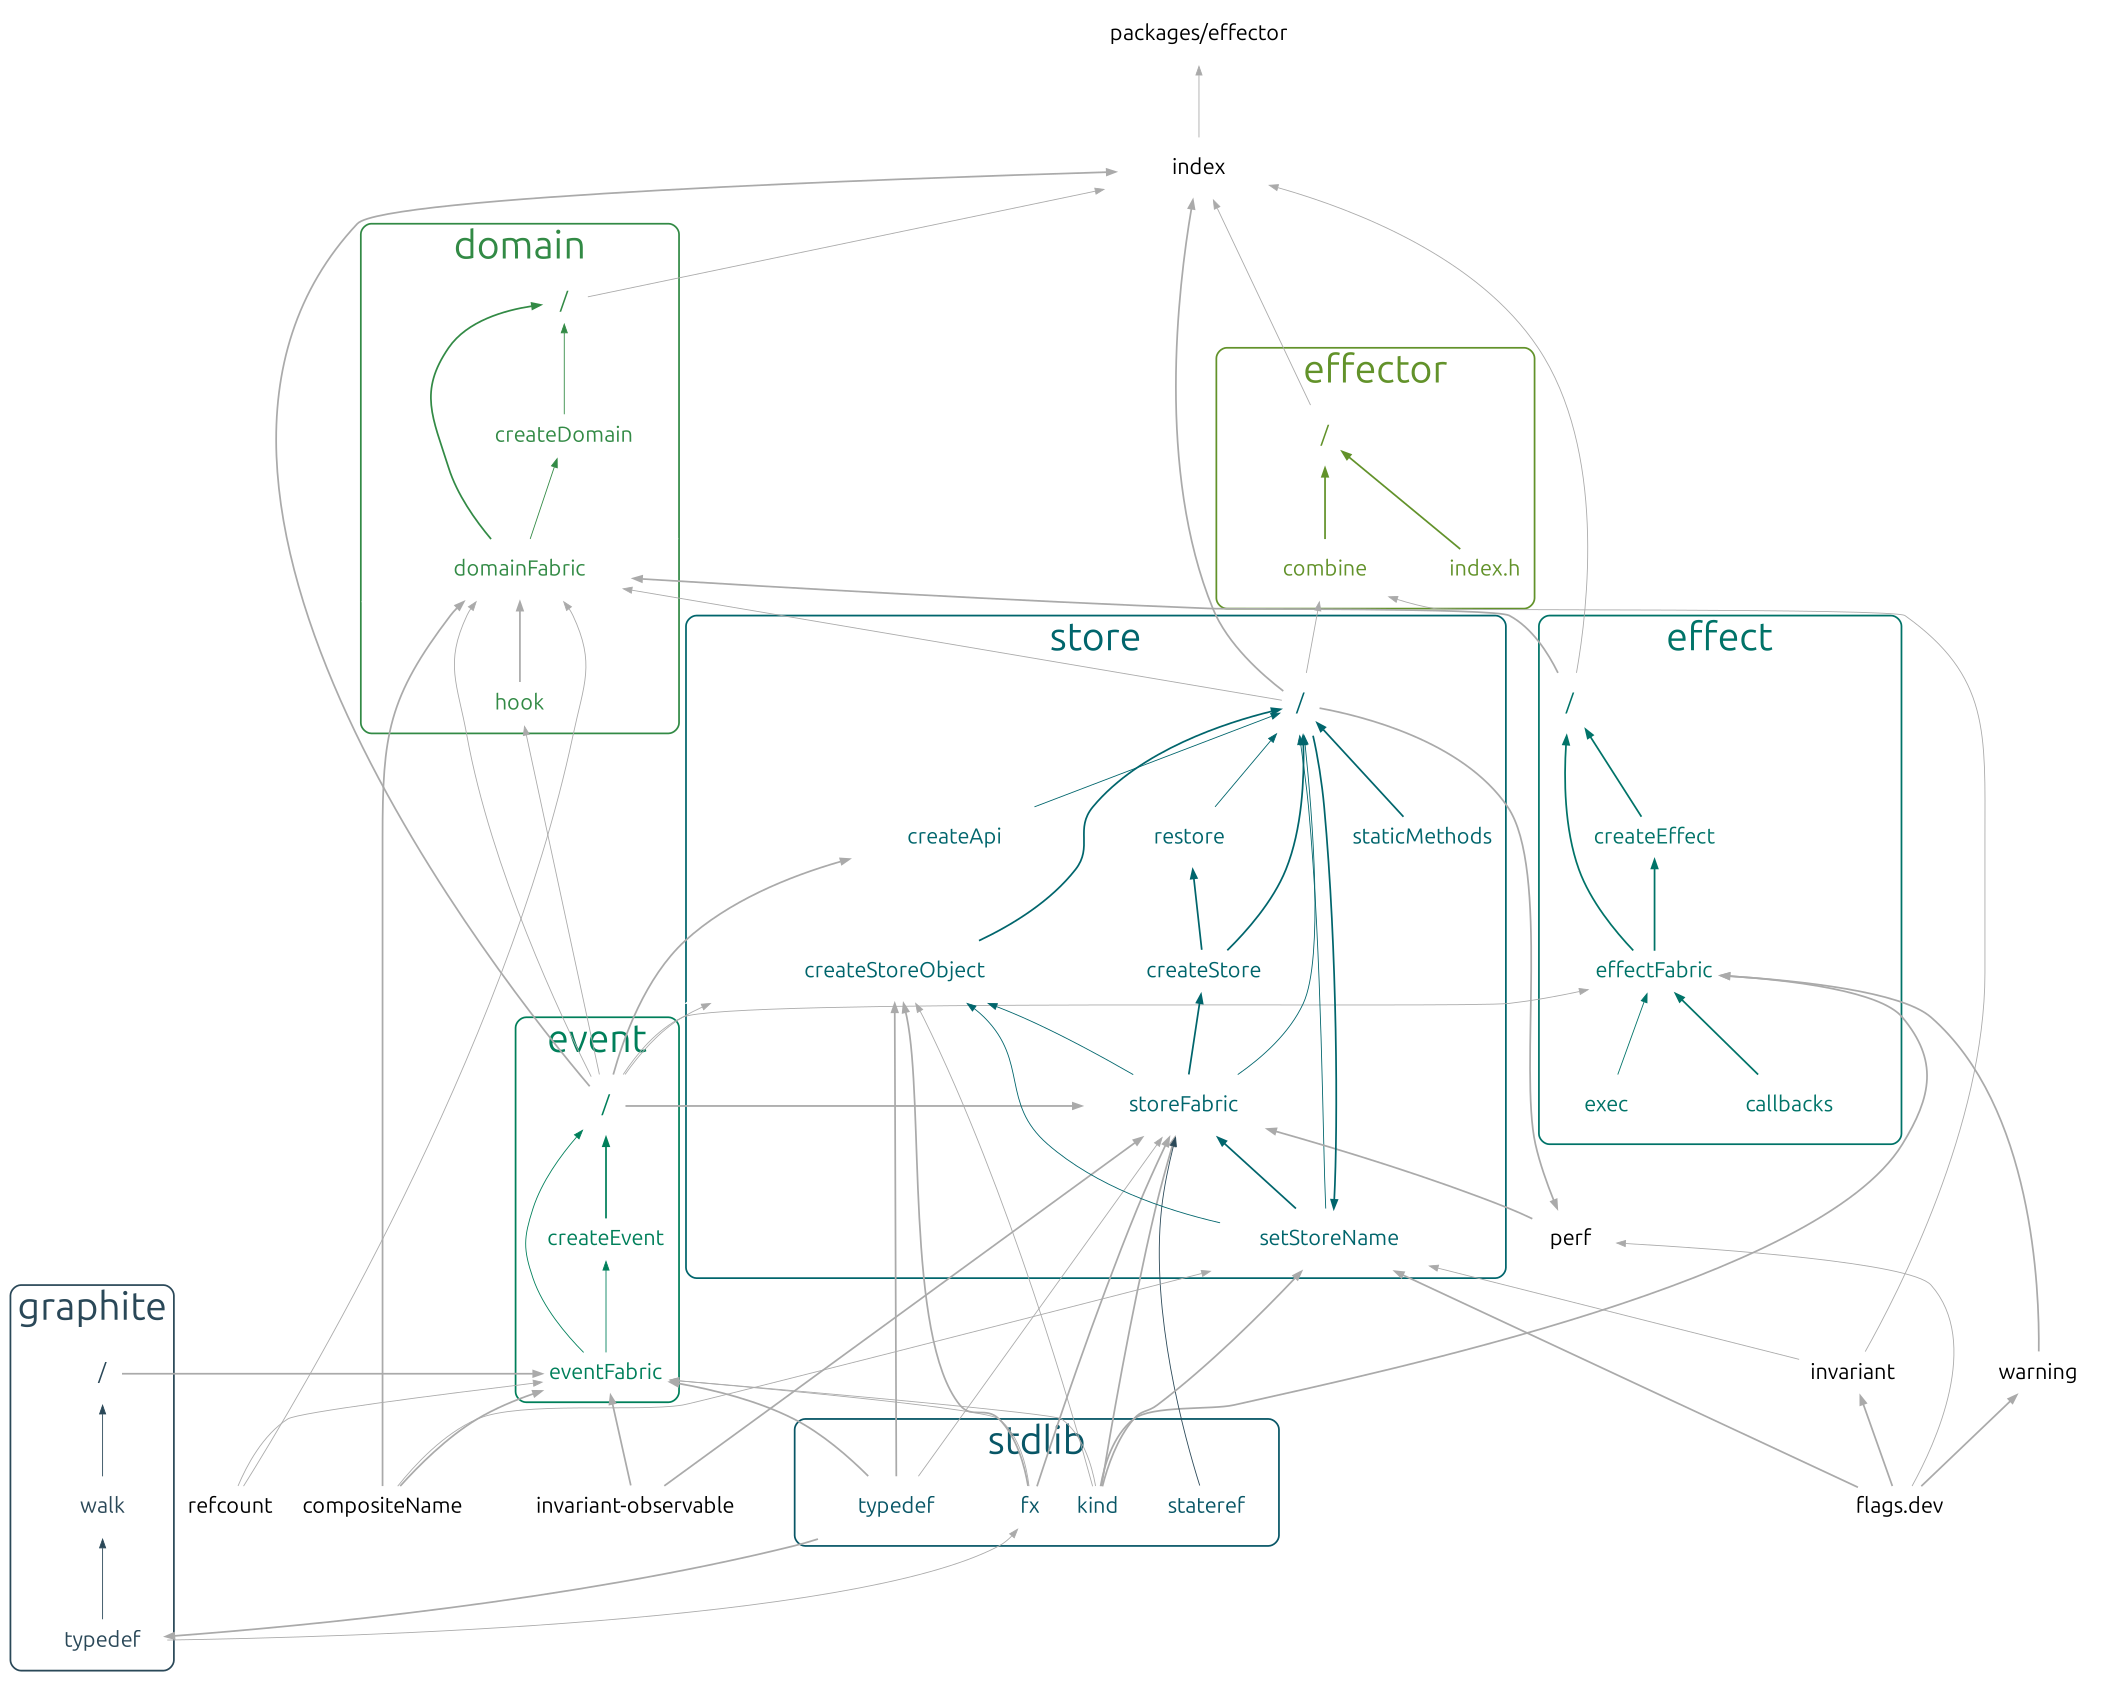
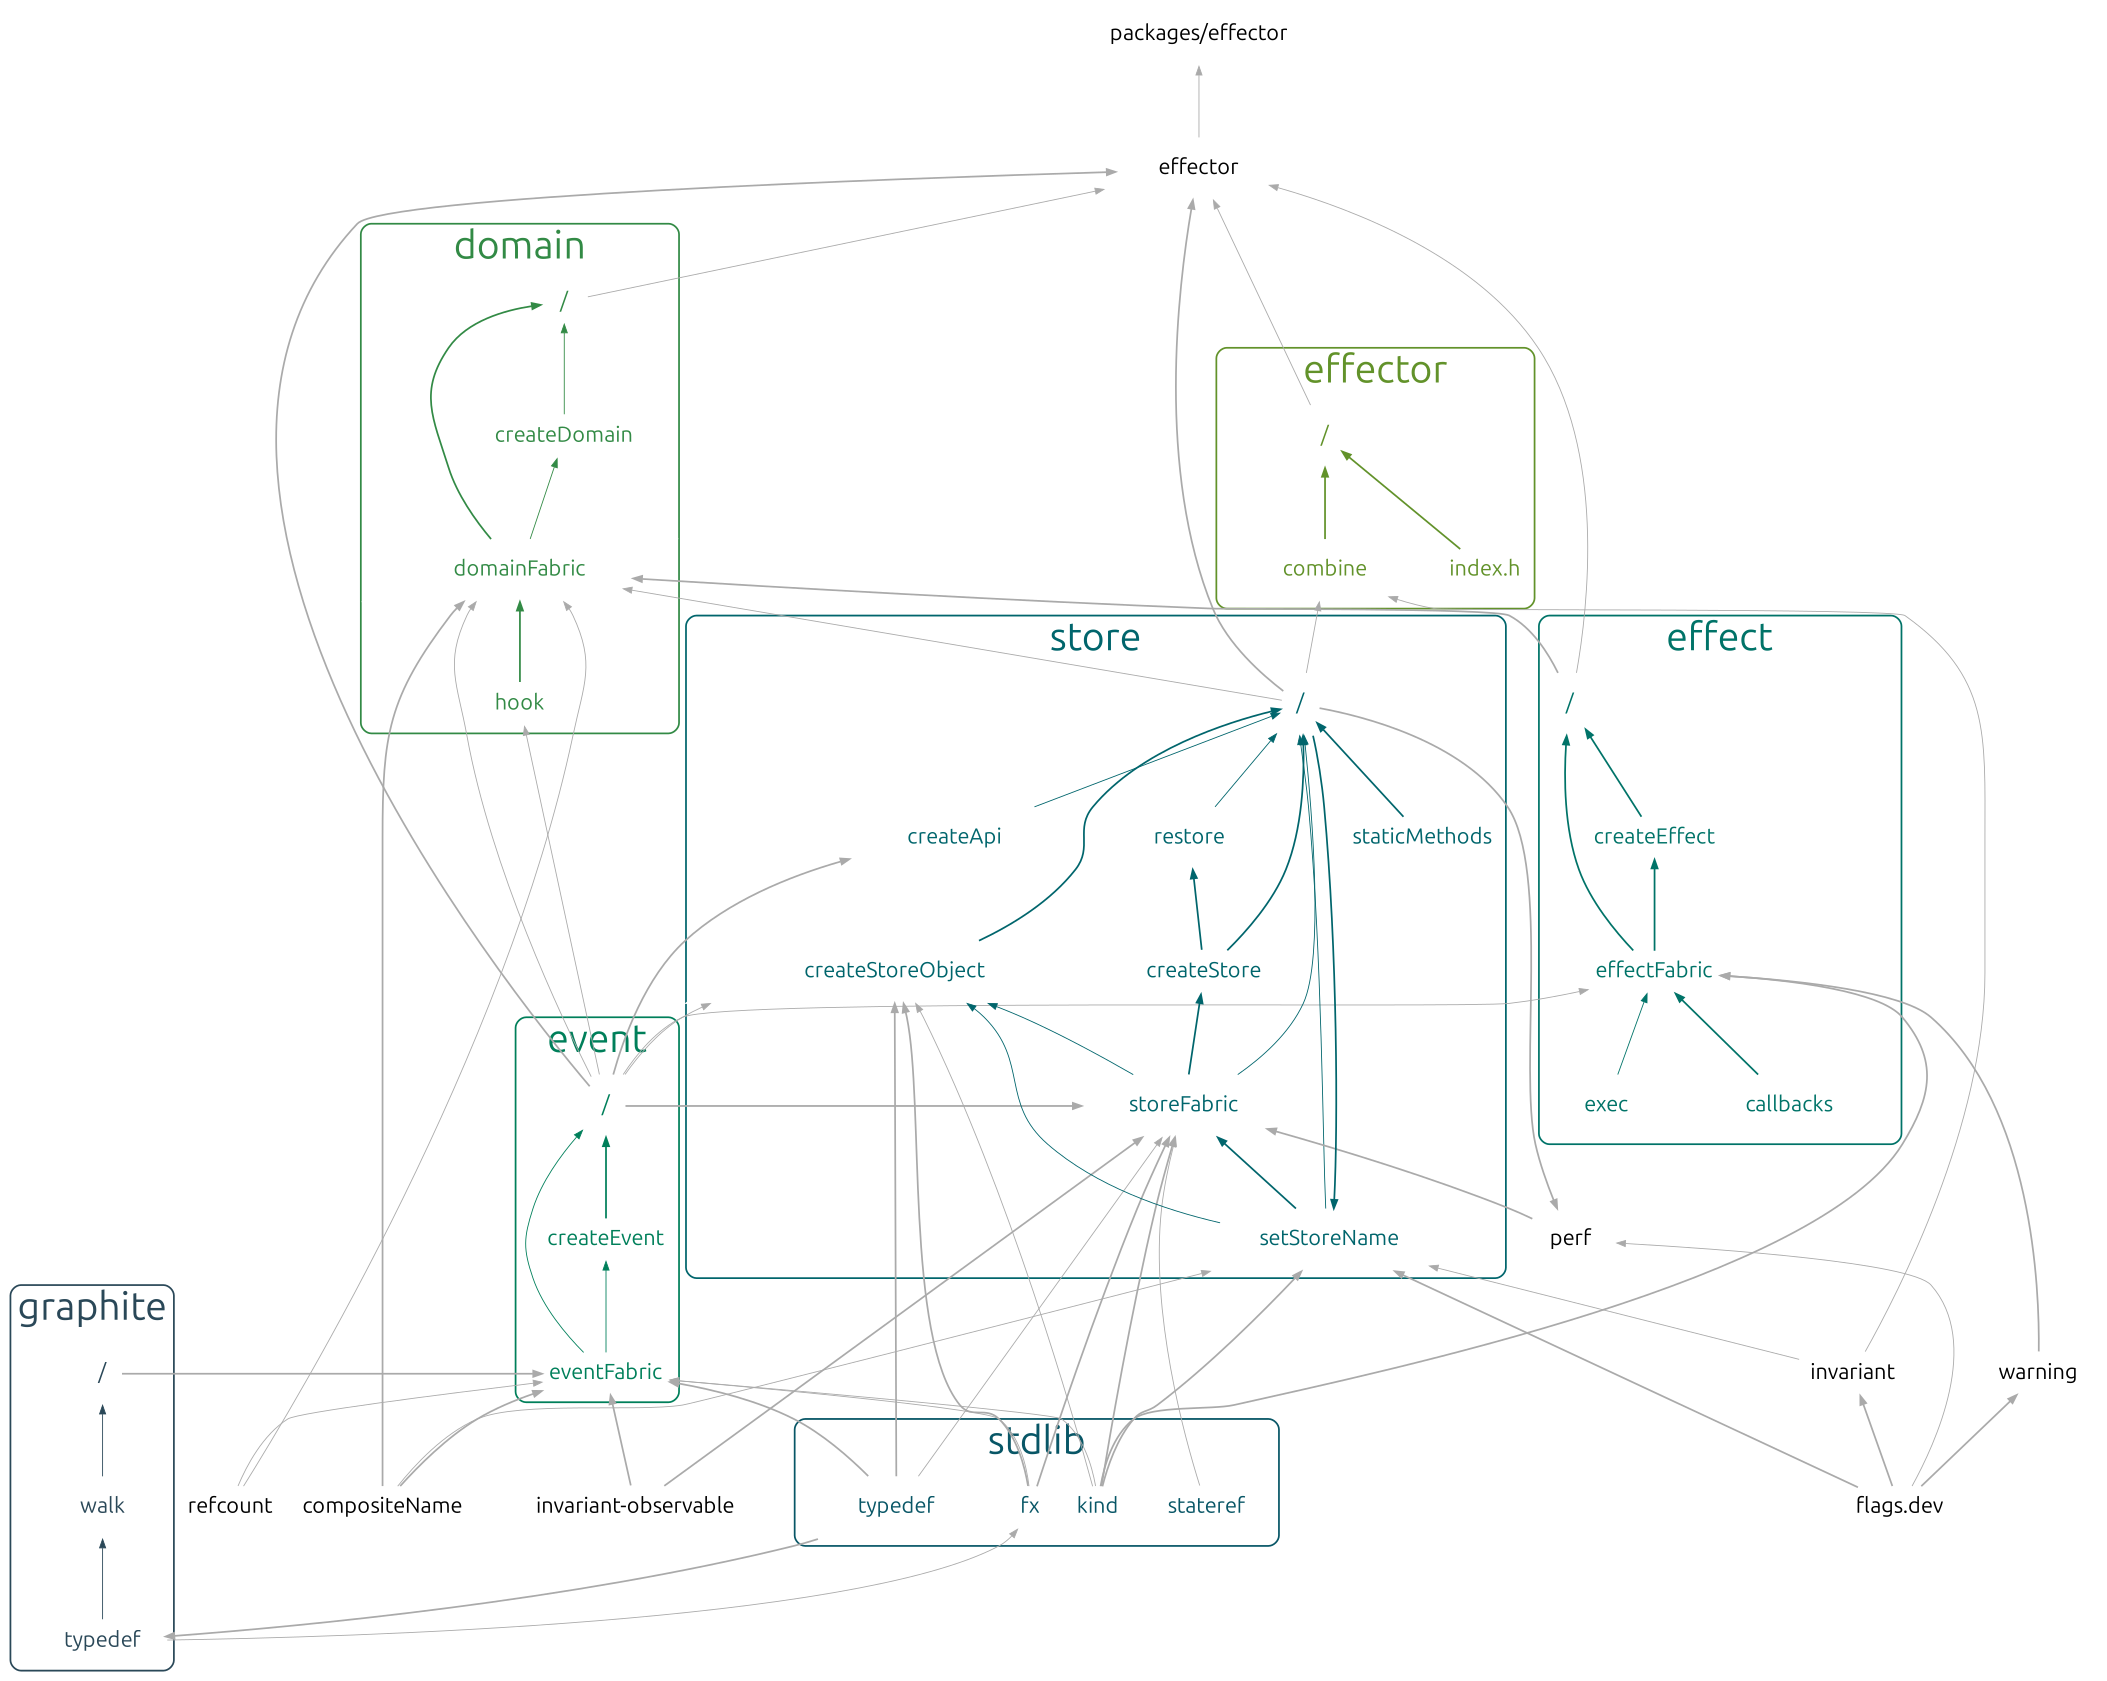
(1199, 169) -> (1199, 169)
(520, 646) -> (520, 646)
(1163, 1317) -> (1163, 1317)
